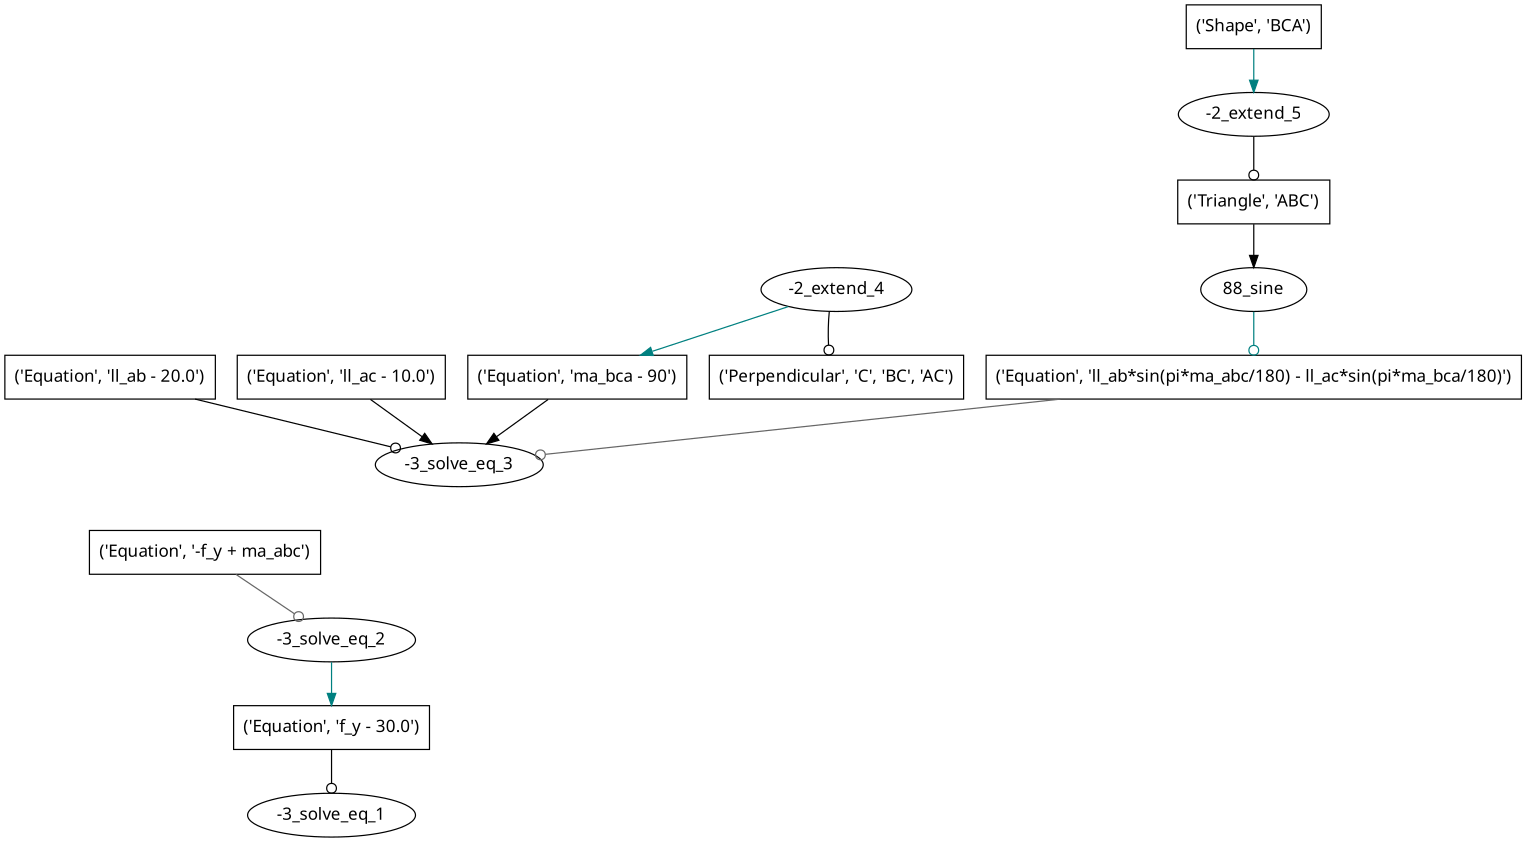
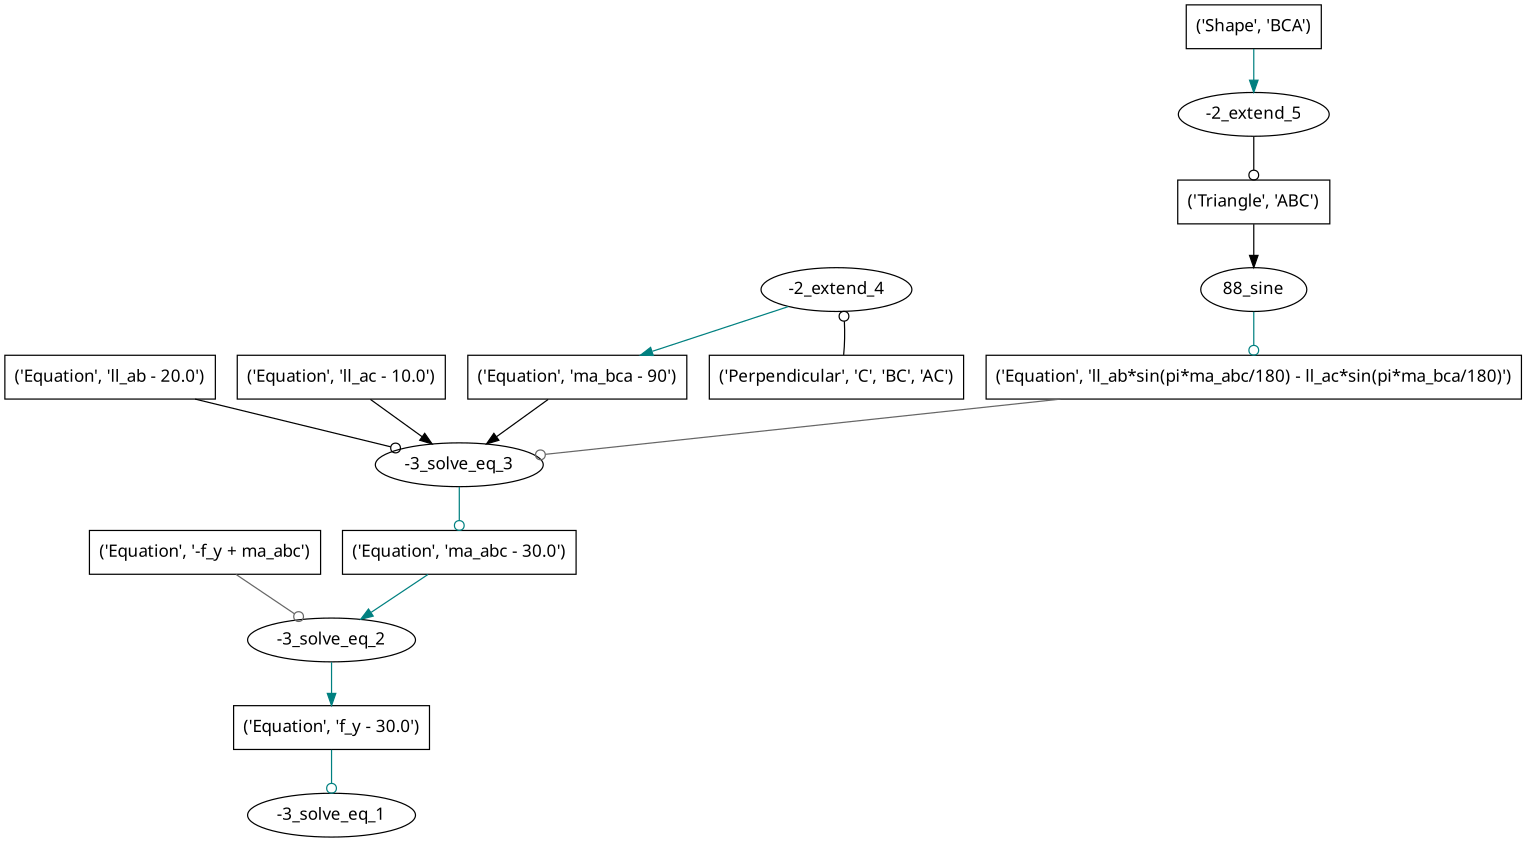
(828, 328) -> (845, 338)
none -> (459, 552)
(332, 767) -> (332, 767)
